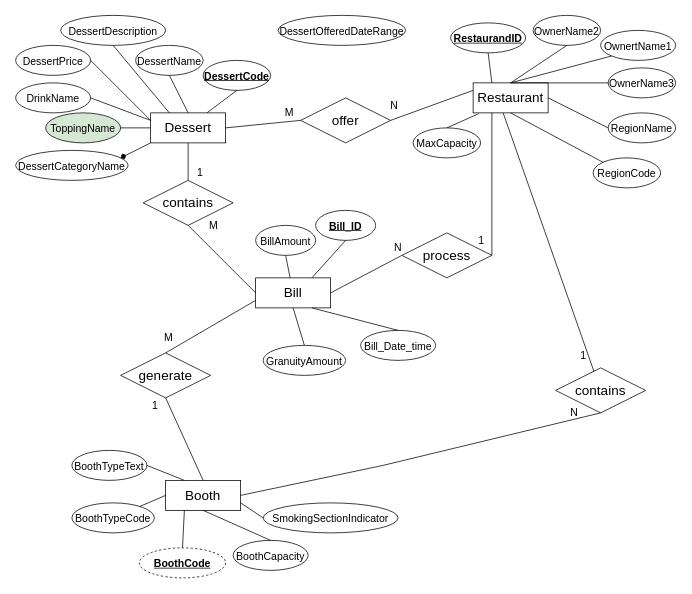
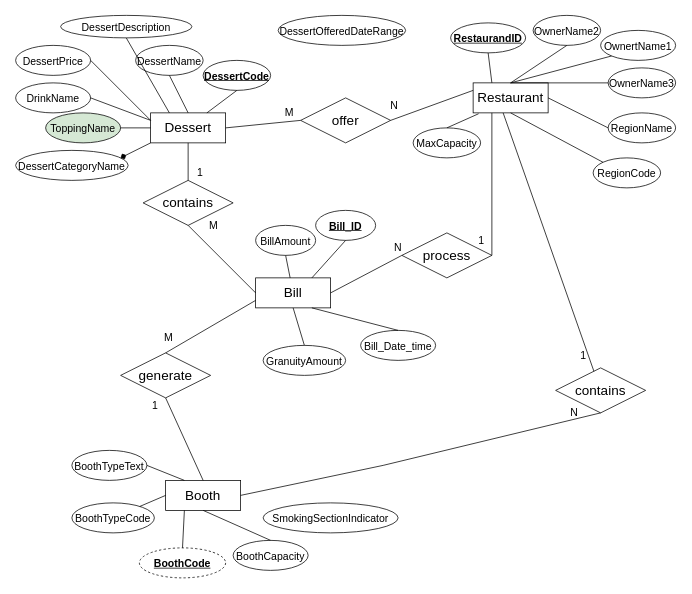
(113, 30) -> (126, 27)
(251, 510) -> none
